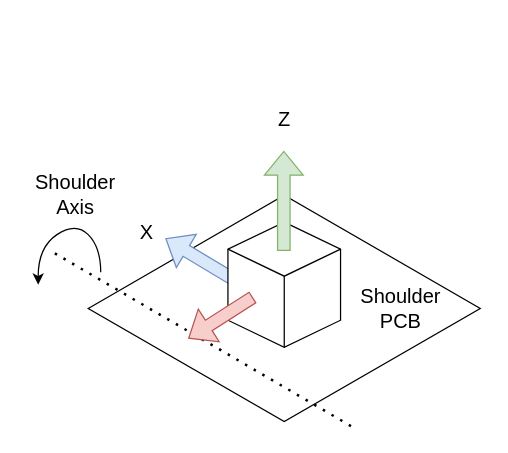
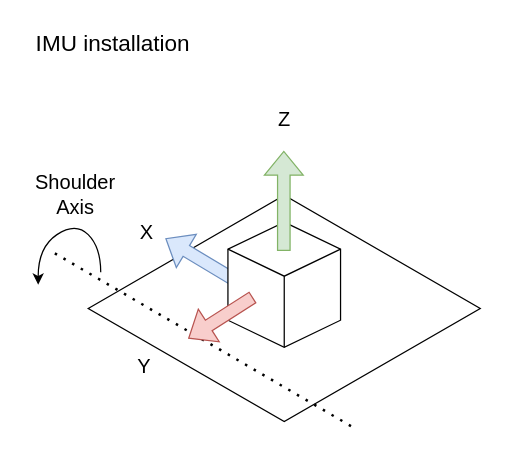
none -> (113, 44)
(401, 308) -> none
none -> (144, 366)
